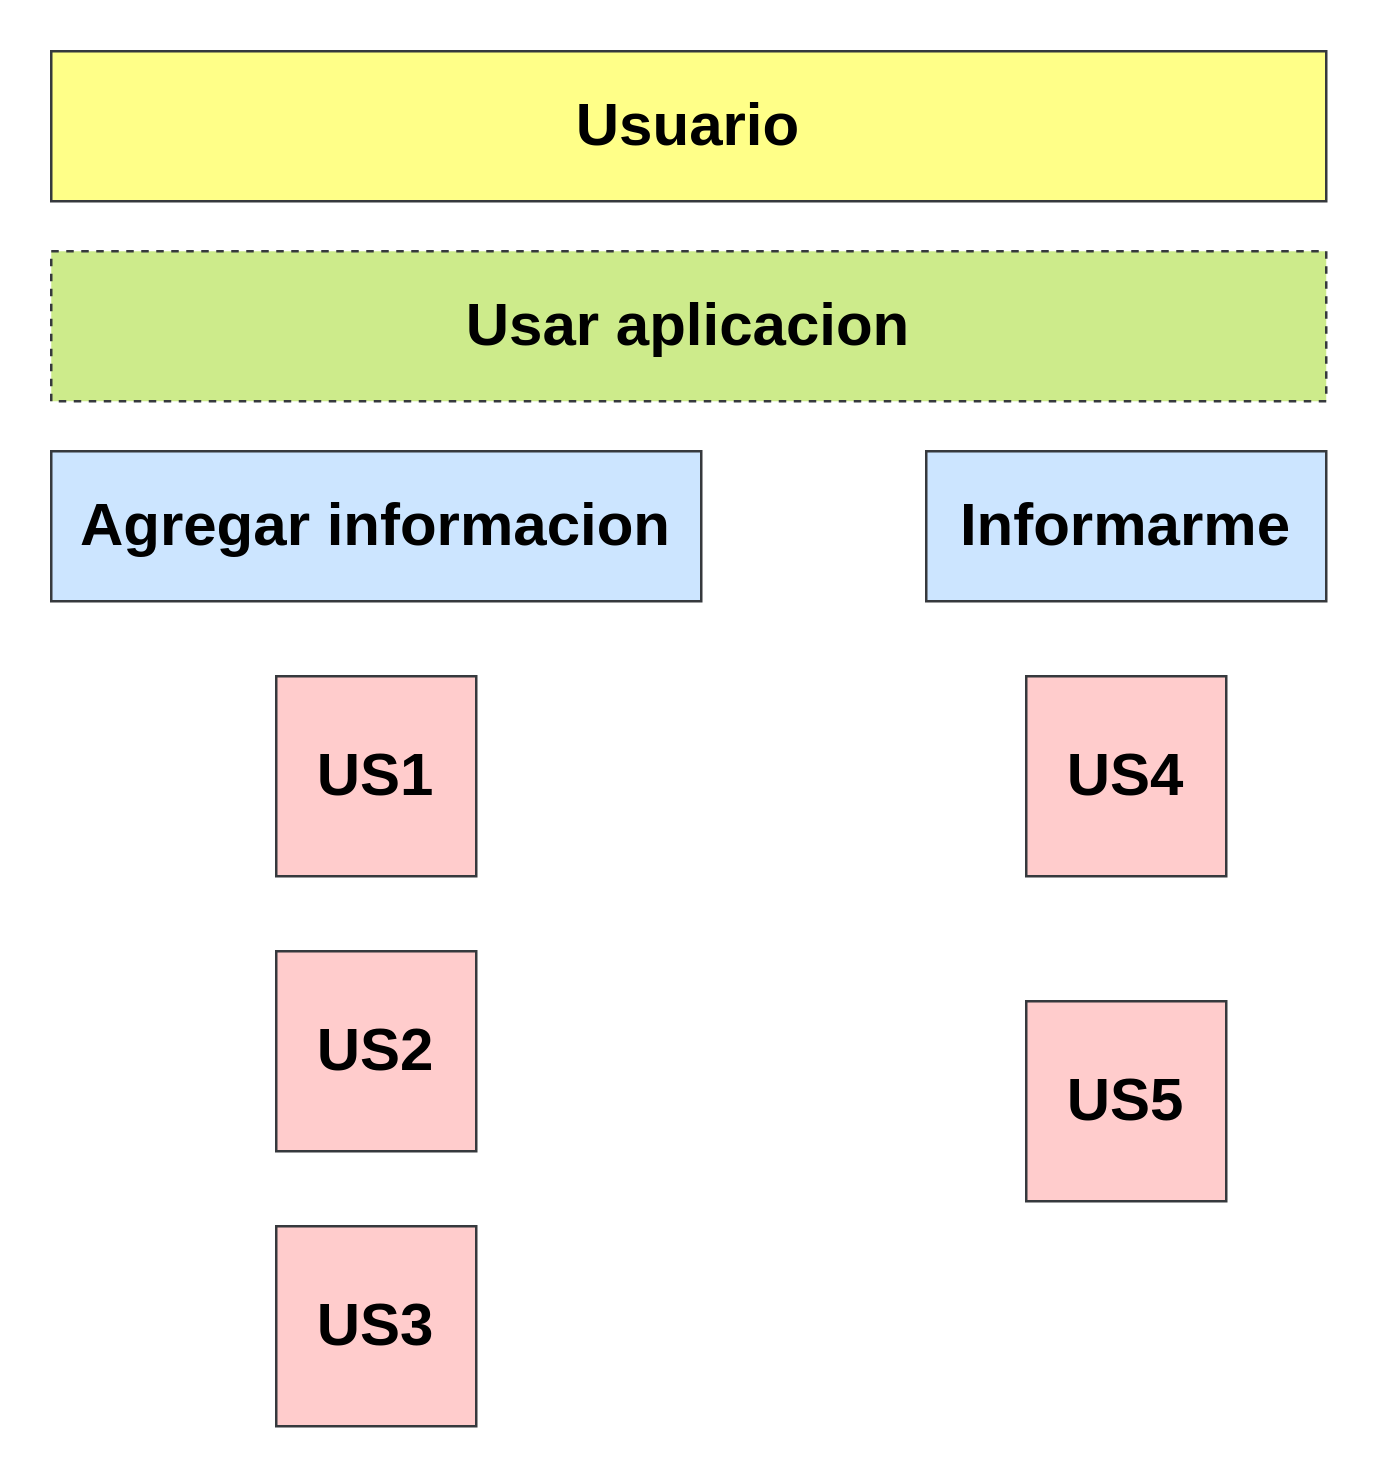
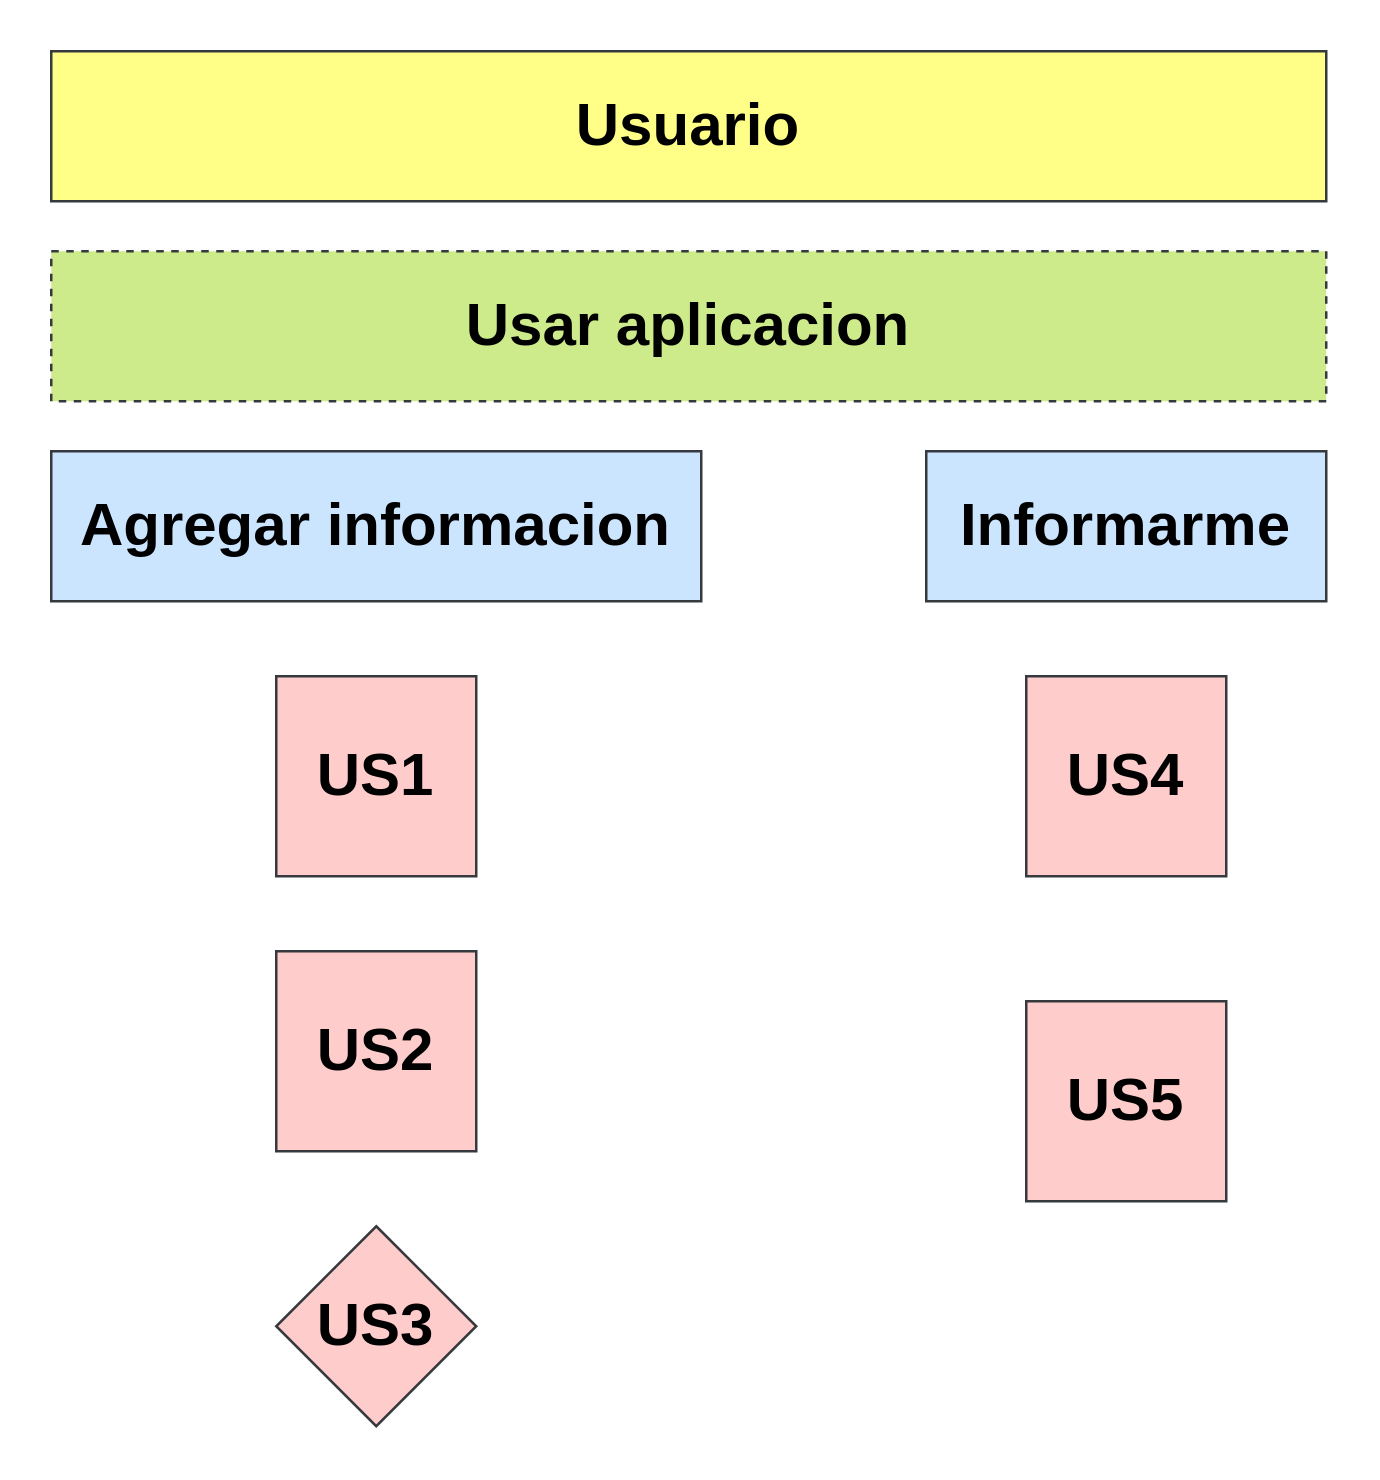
(376, 1326) -> (376, 1326)
